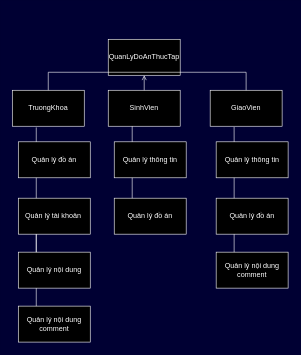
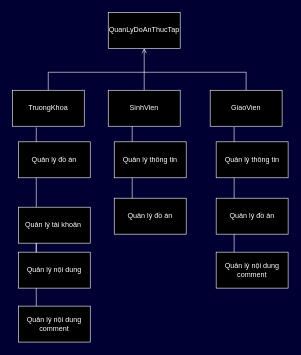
(144, 57) -> (144, 30)
(54, 216) -> (54, 225)
